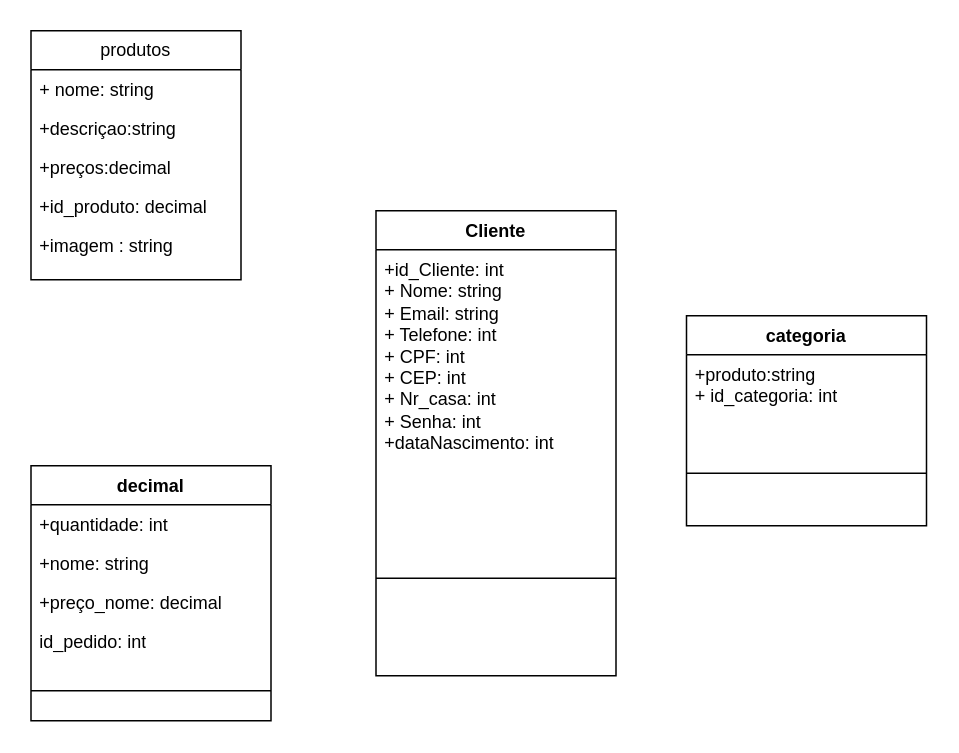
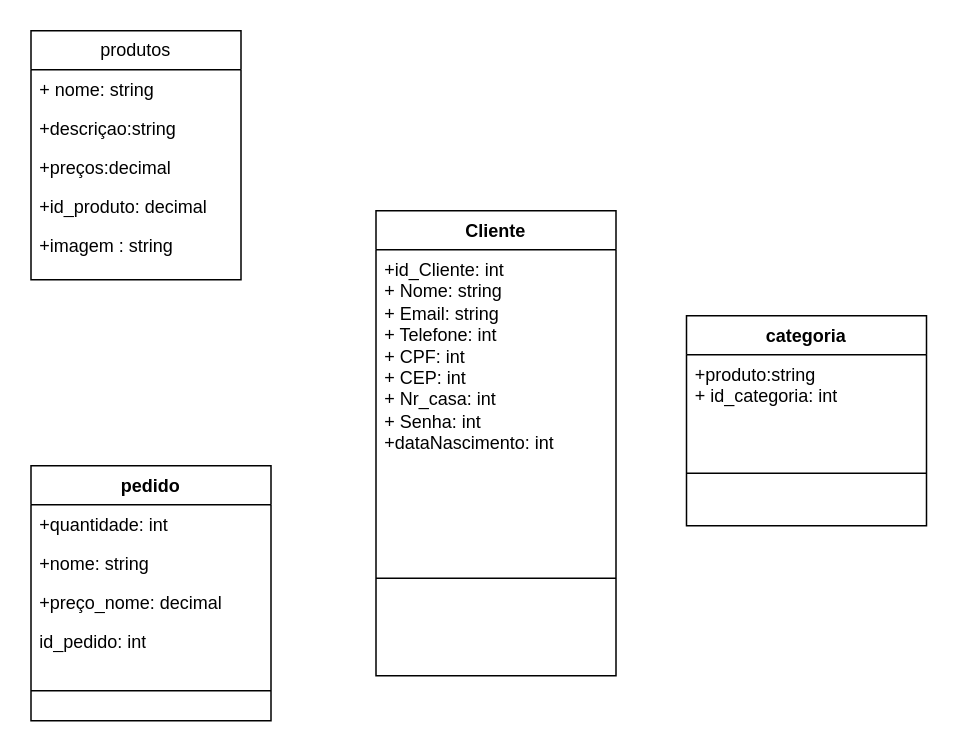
(151, 487) -> (151, 487)
